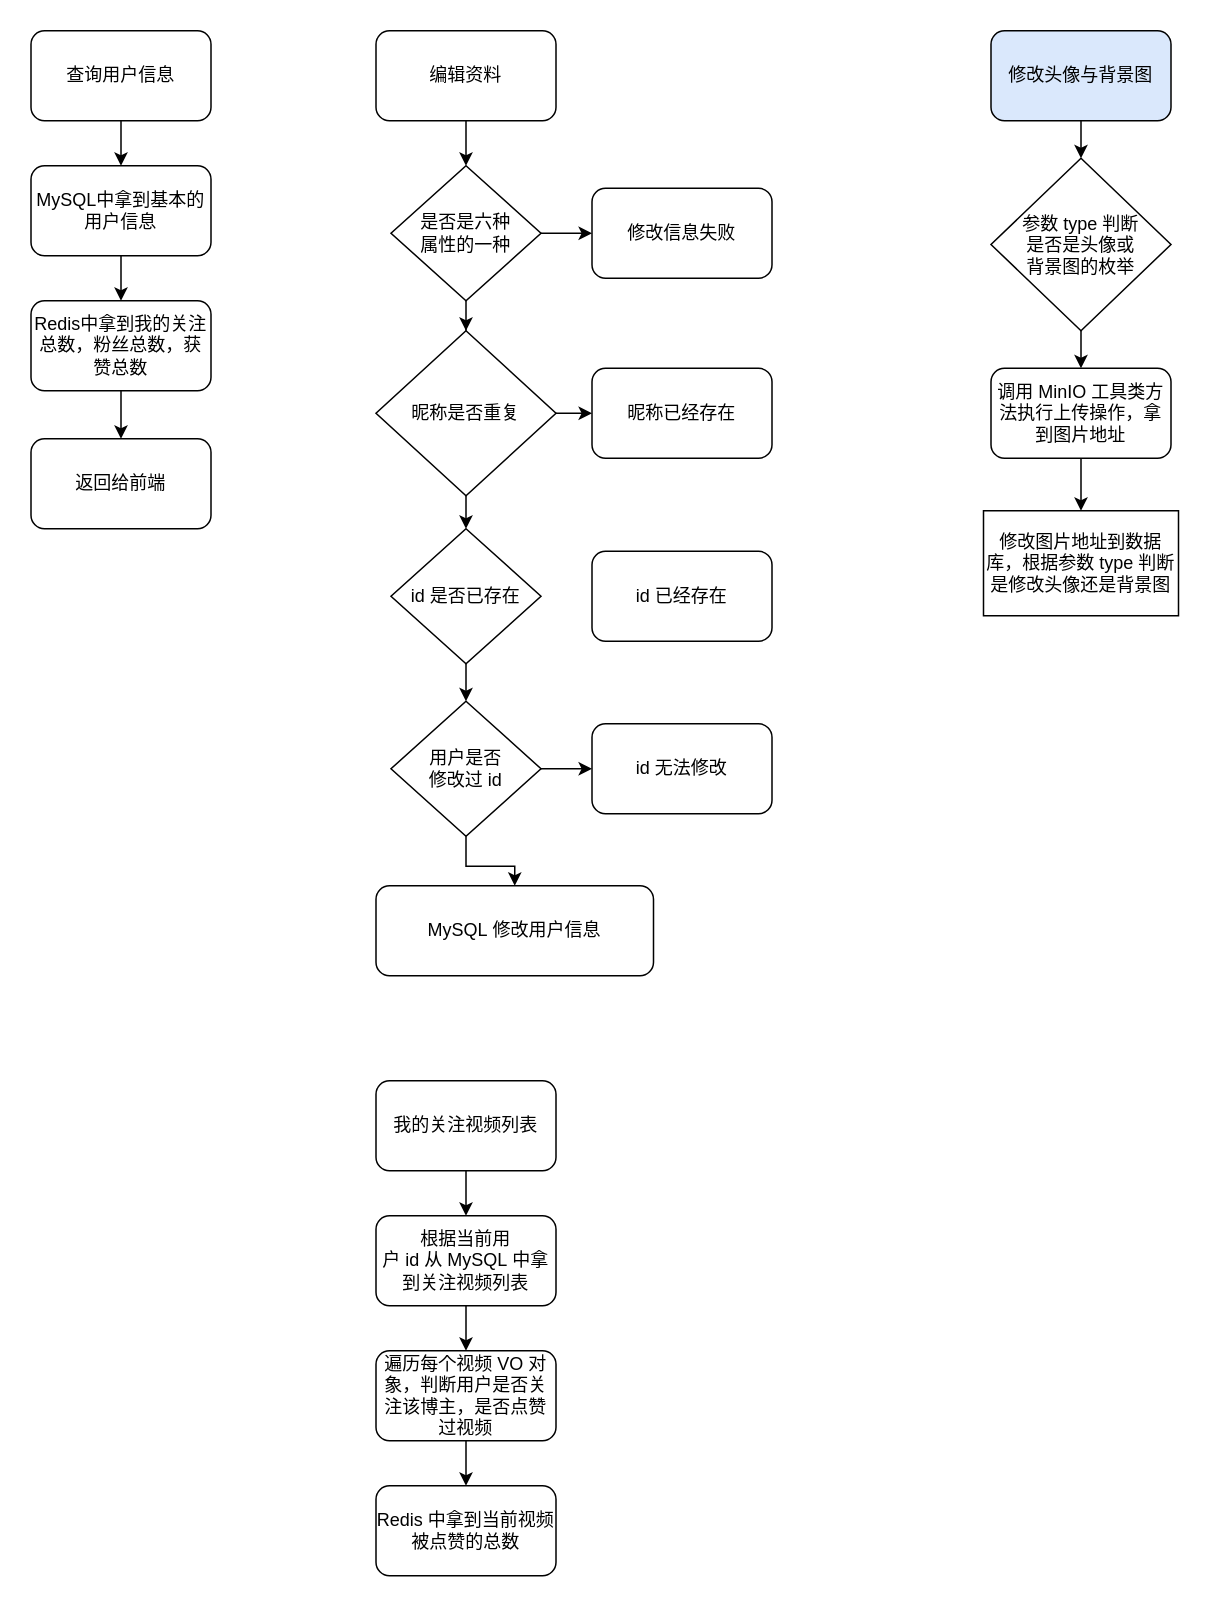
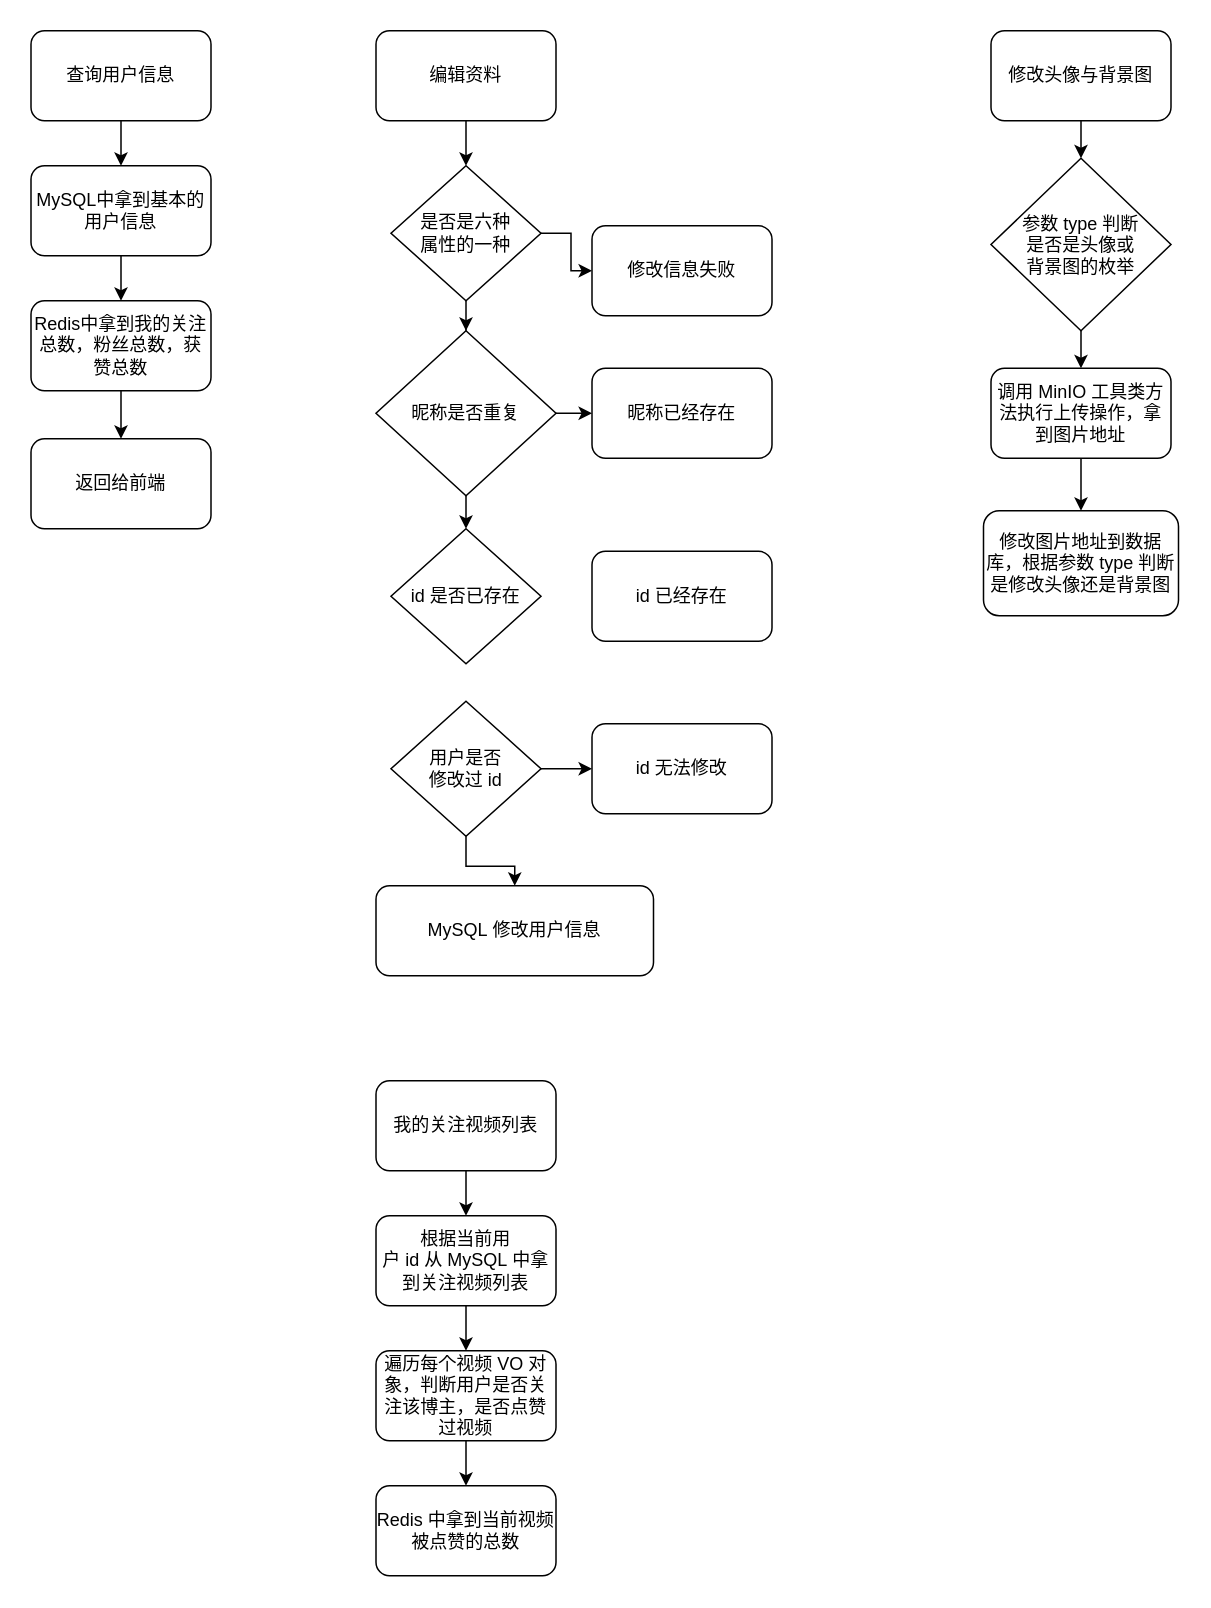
(1081, 76) -> (1081, 76)
(682, 233) -> (682, 271)
(1081, 563) -> (1081, 563)
(466, 688) -> none
